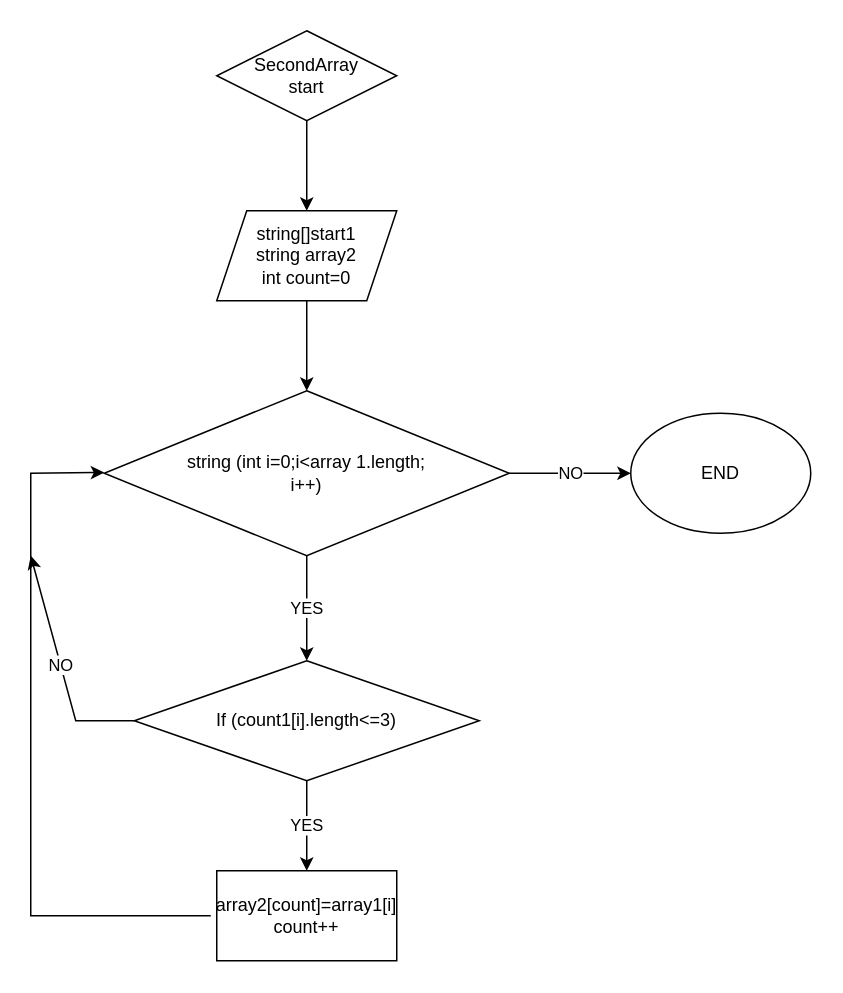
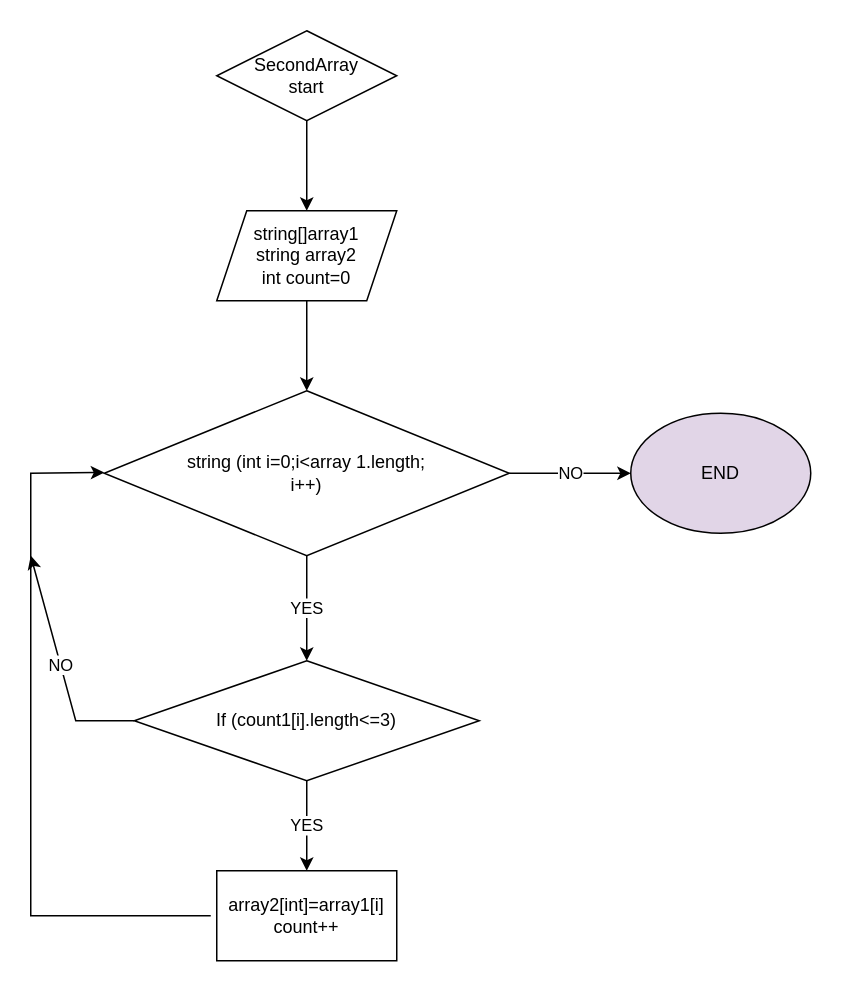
(307, 256) -> (307, 256)
(721, 473) -> (721, 473)
(307, 916) -> (307, 916)
